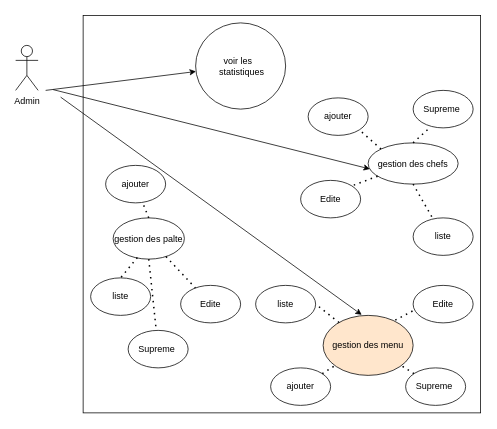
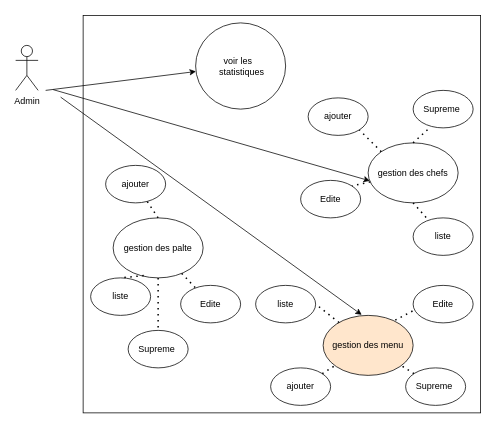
(413, 164) -> (413, 173)
(149, 239) -> (158, 248)
